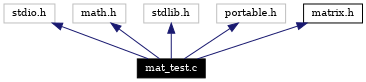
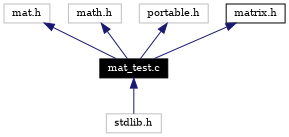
(29, 13) -> (27, 13)
(171, 46) -> (134, 101)
